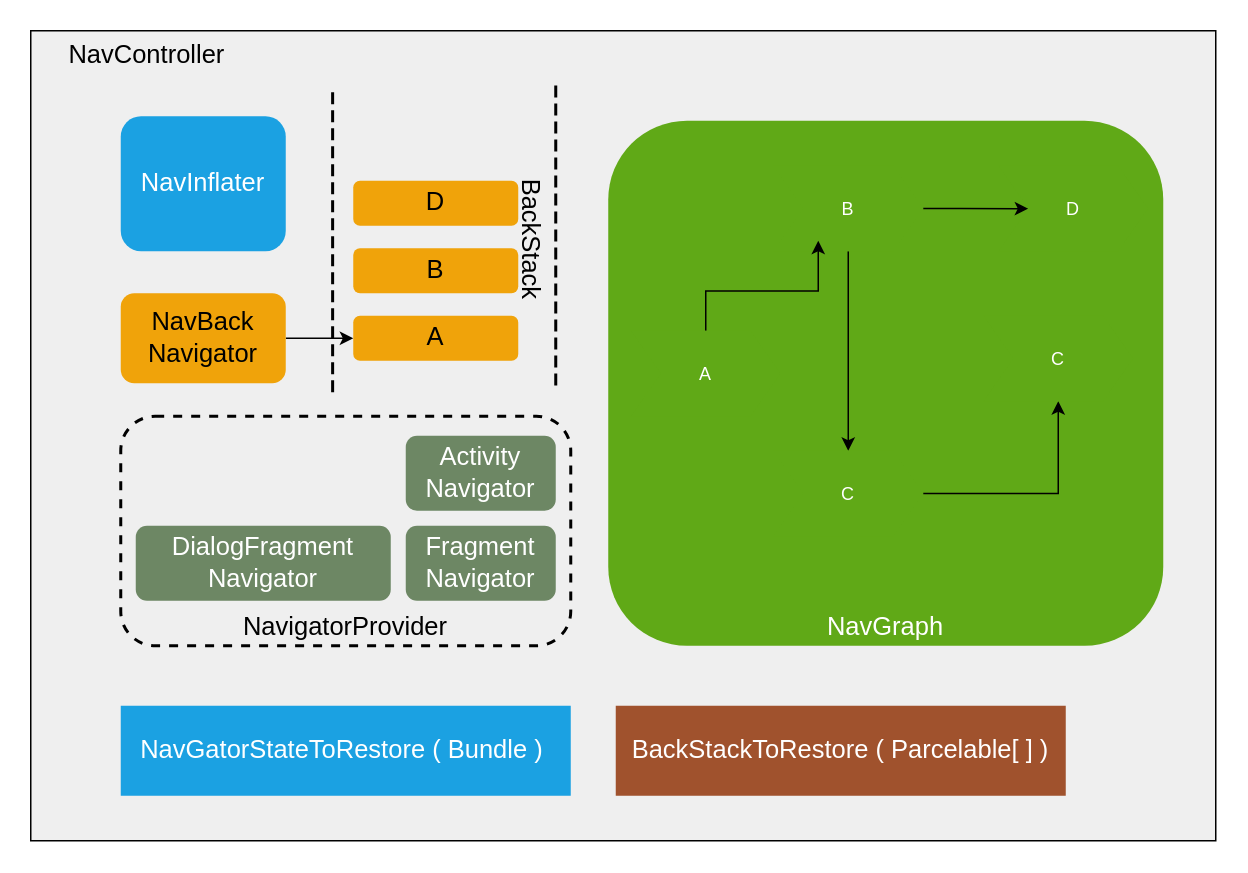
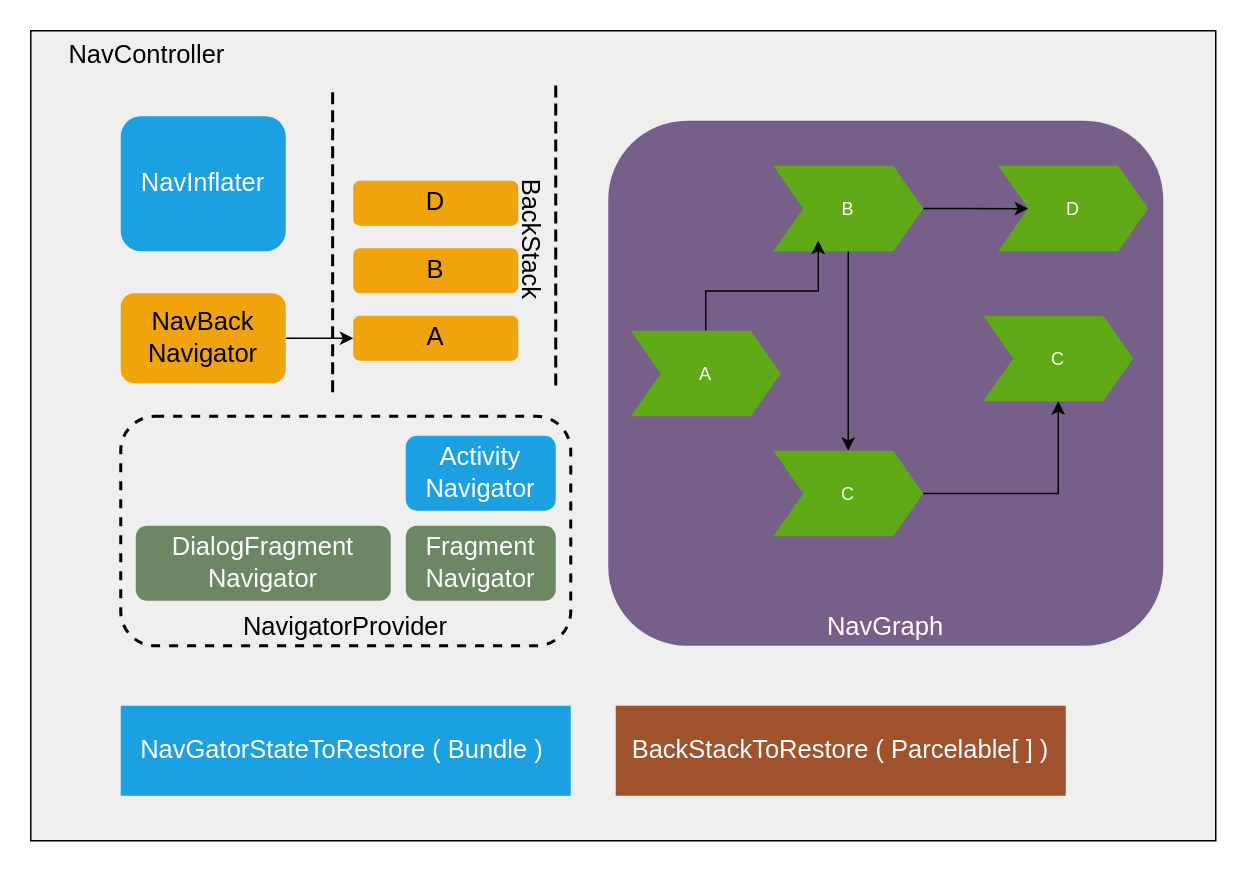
(886, 383) -> (886, 383)
(481, 473) -> (481, 473)
